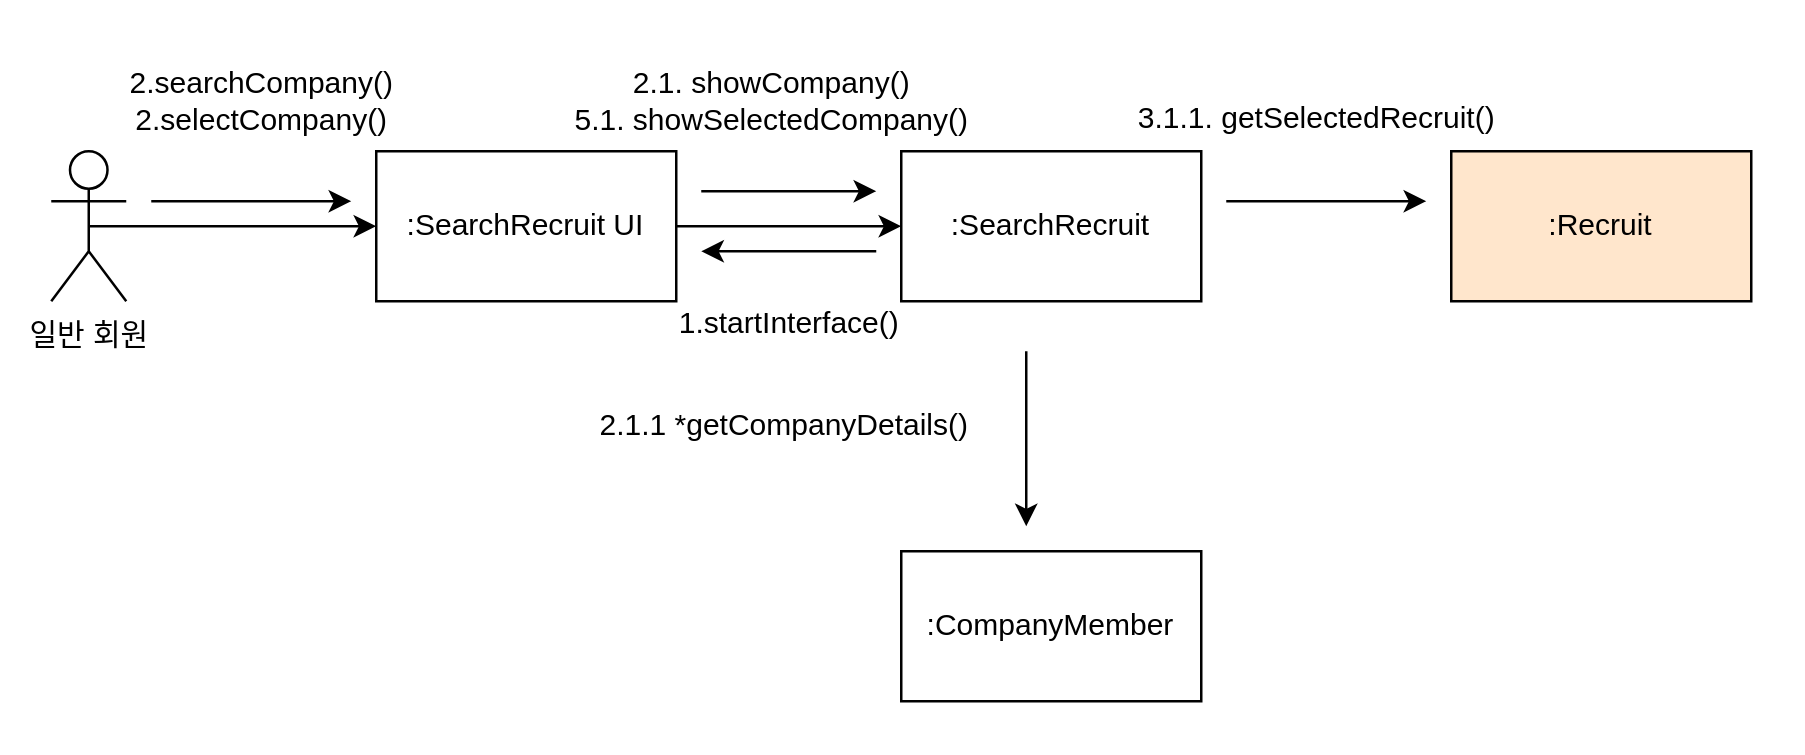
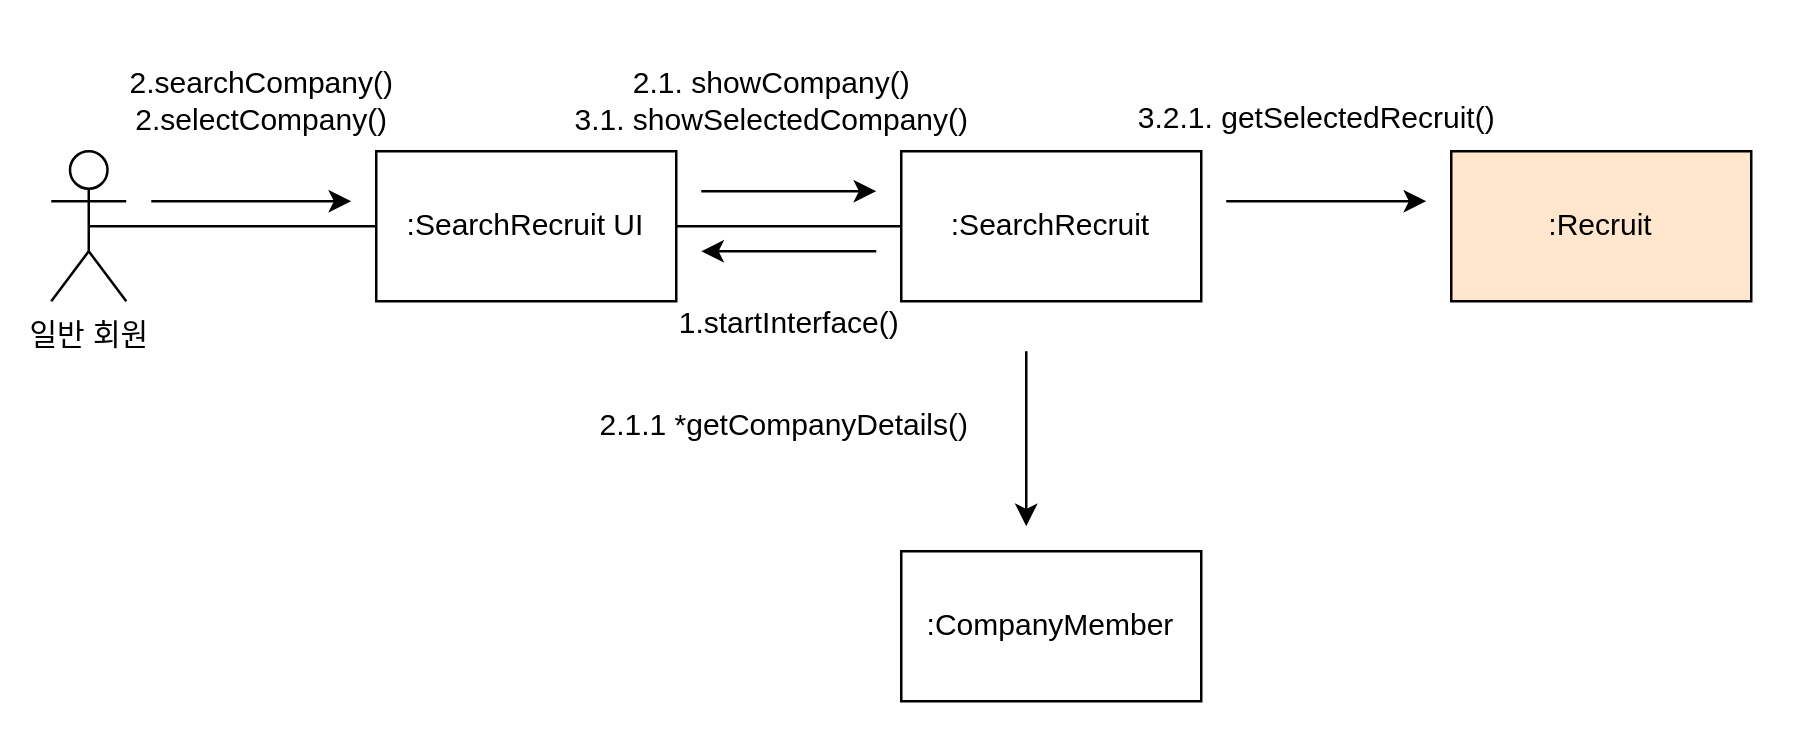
(773, 101) -> (773, 101)
(1318, 119) -> (1318, 119)
(358, 226) -> (365, 226)
(883, 226) -> (890, 226)
